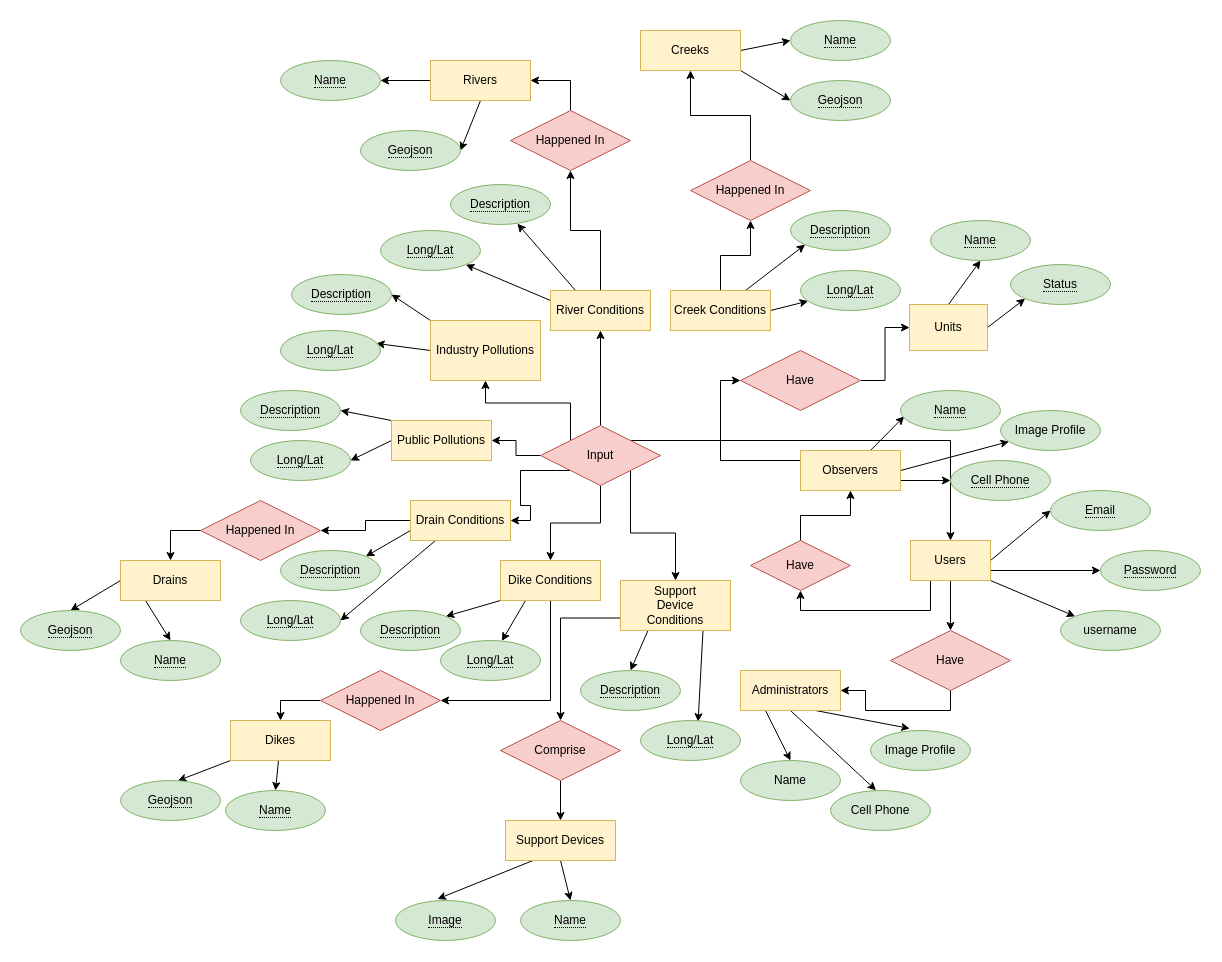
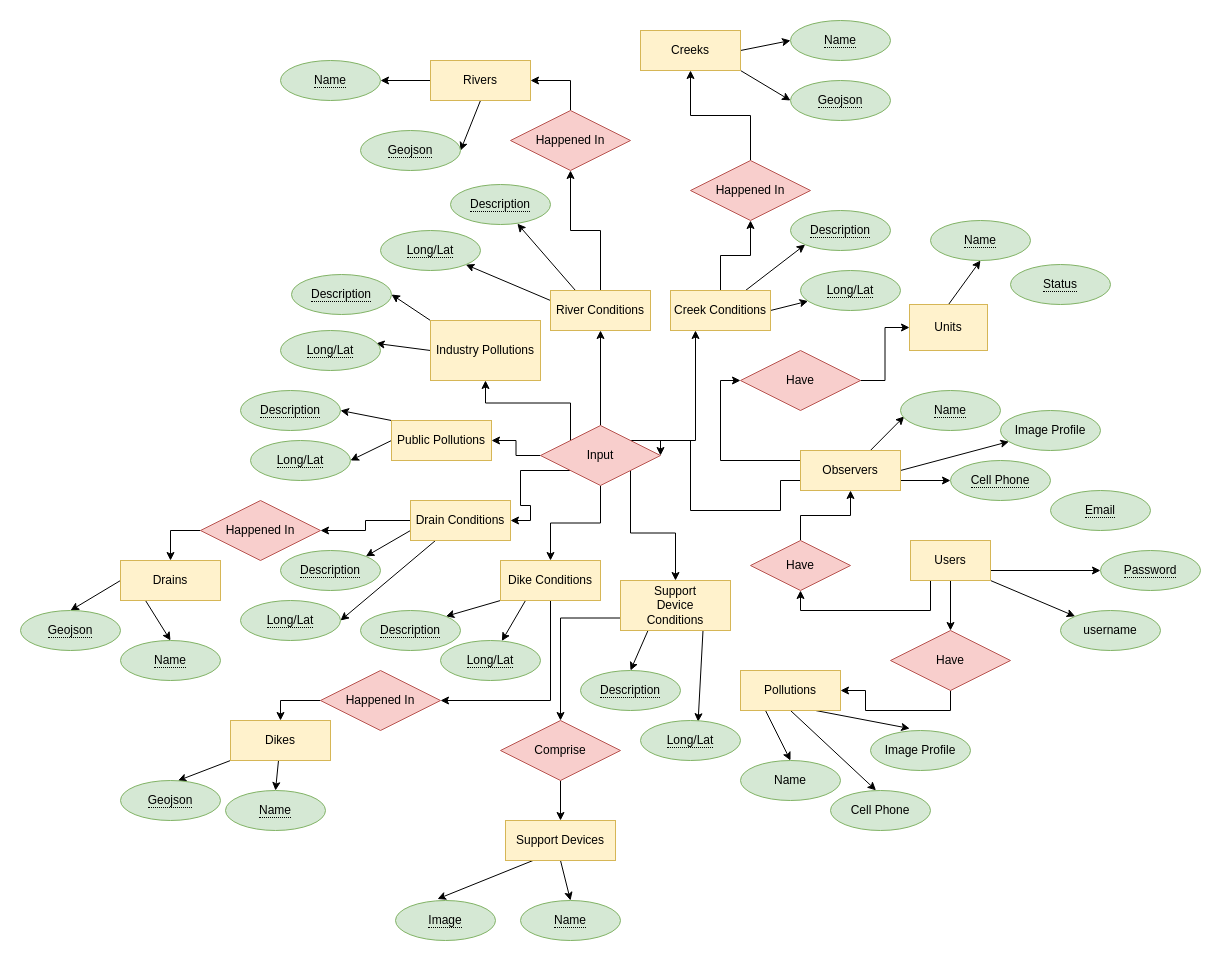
(1003, 315) -> none
(868, 441) -> (696, 391)
none -> (727, 511)
(1018, 538) -> none
(791, 691) -> (791, 691)
